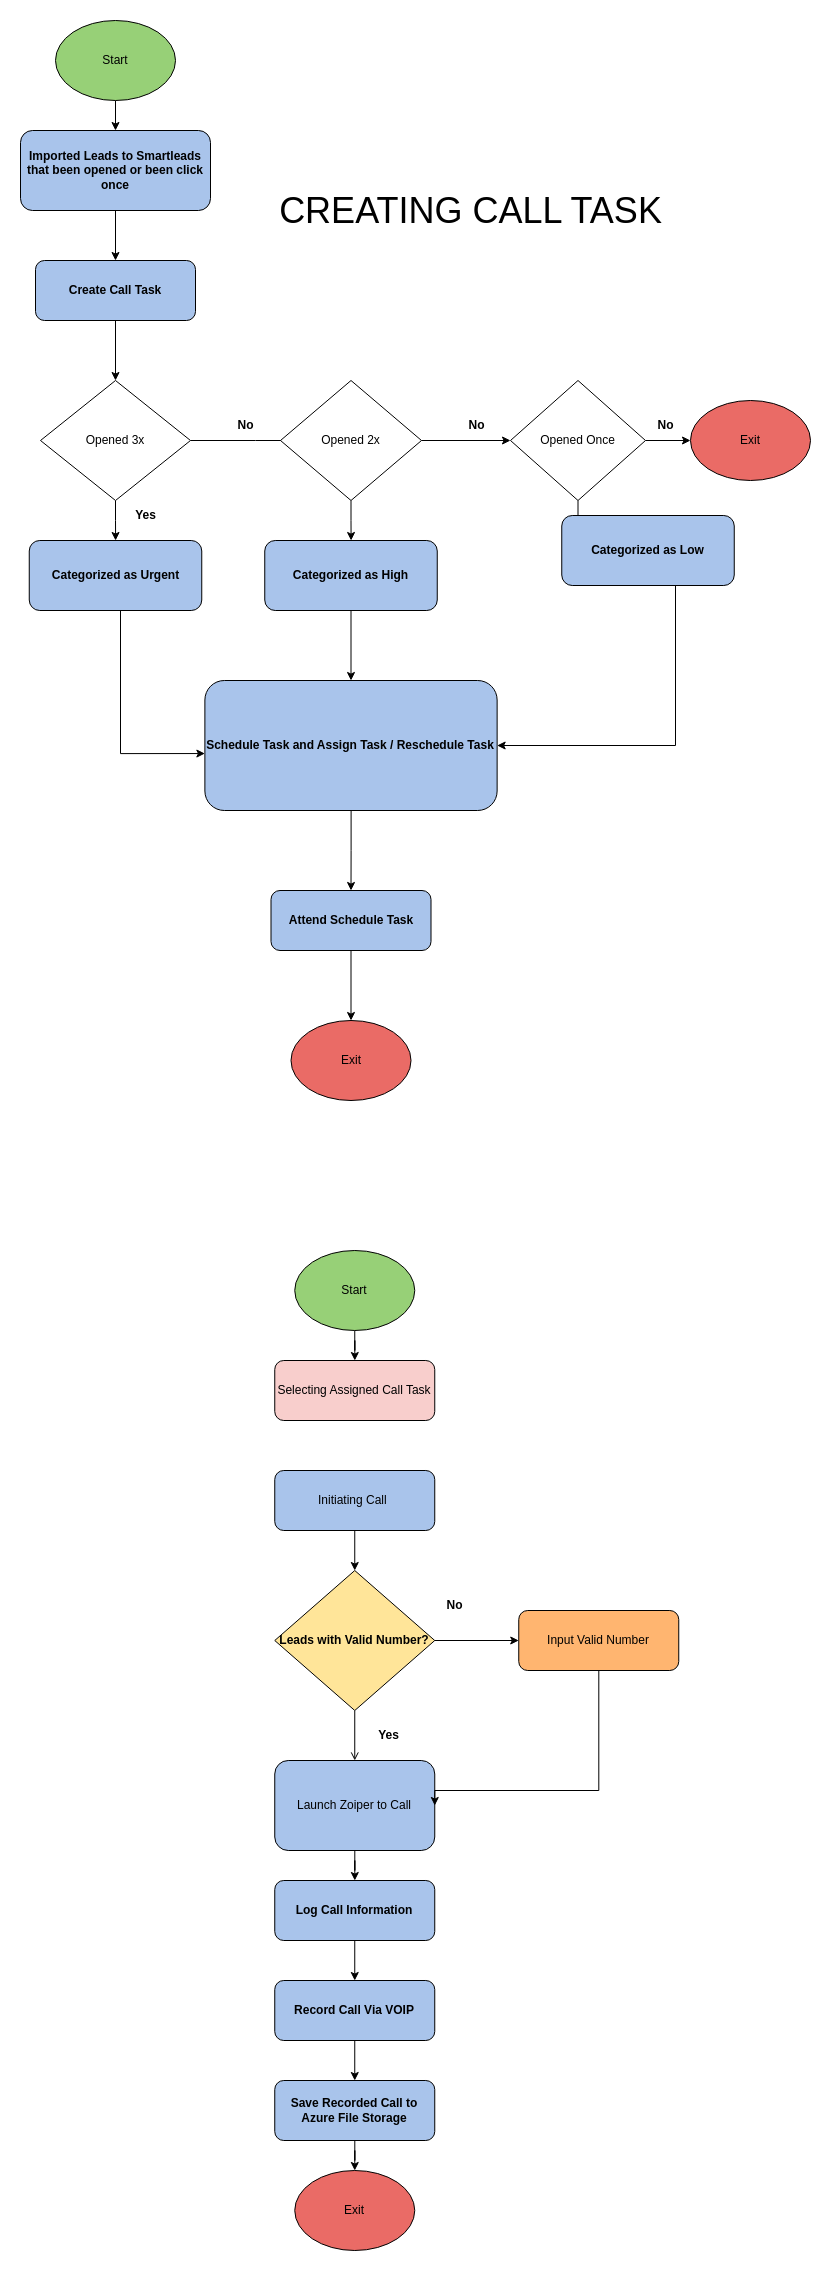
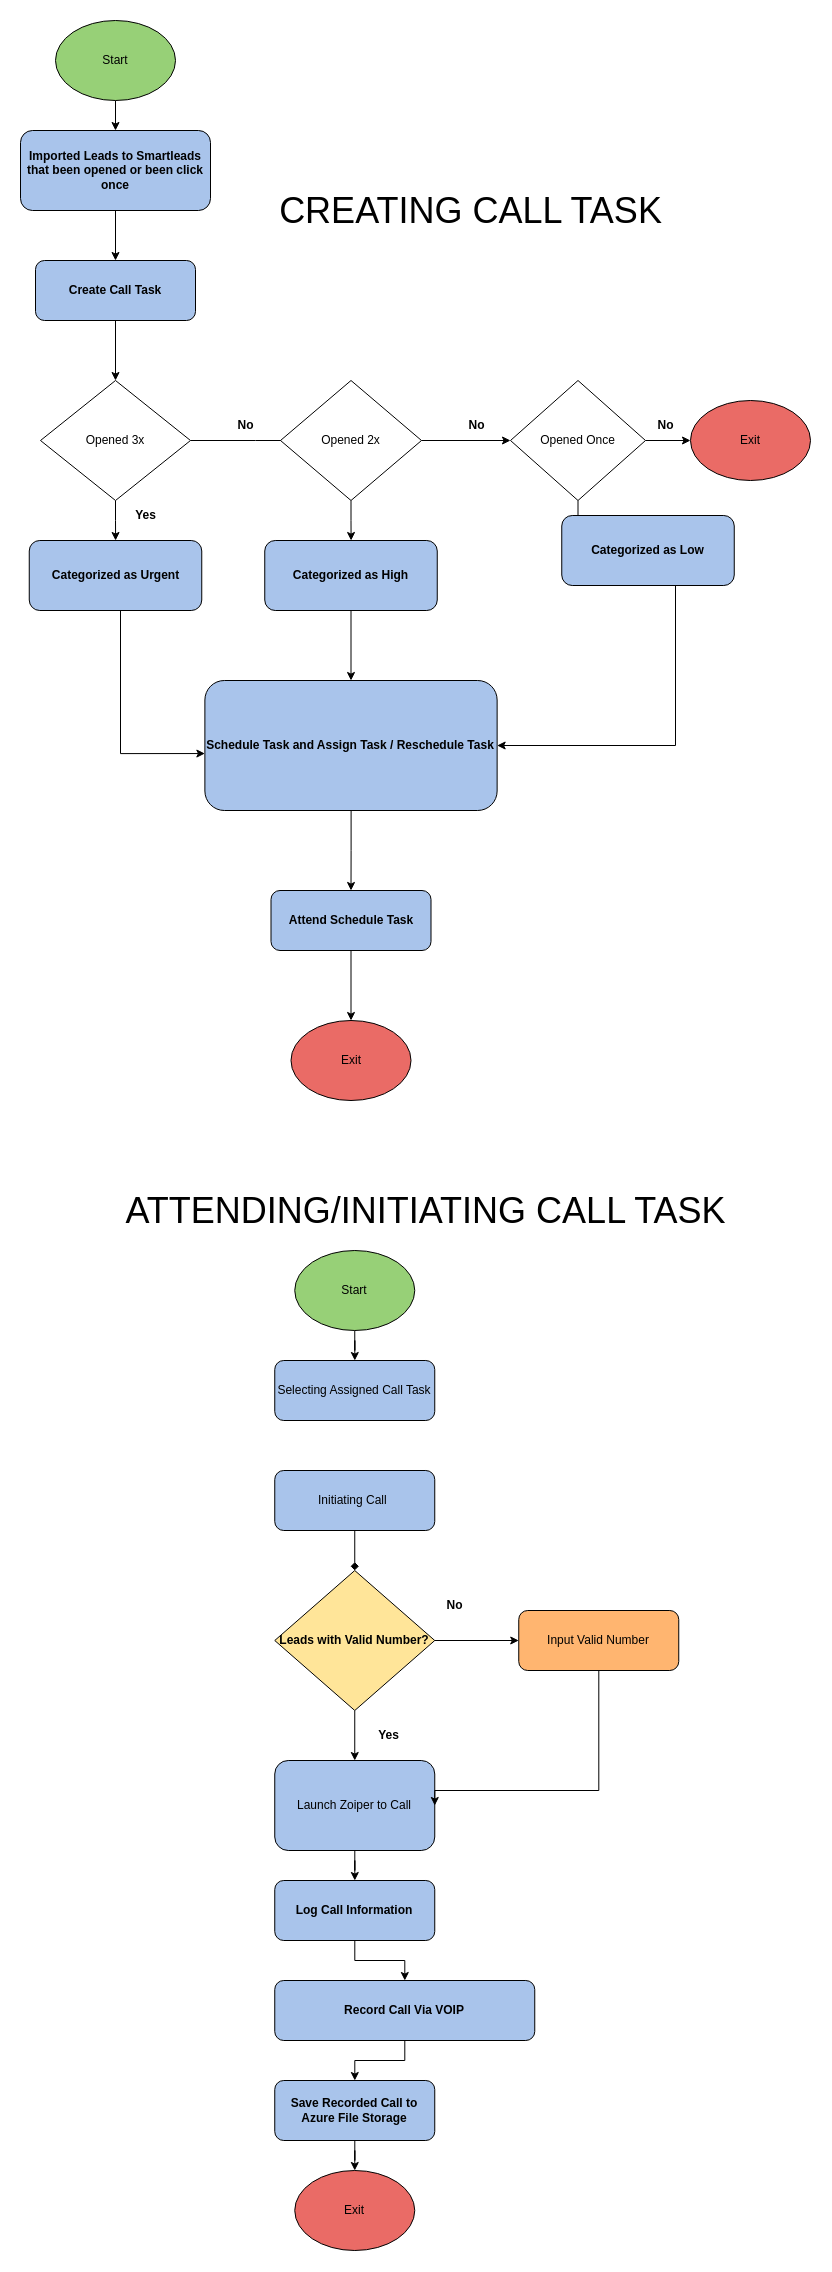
none -> (426, 1211)
(355, 1391) -> (355, 1391)
(355, 1562) -> (355, 1561)
(355, 1754) -> (355, 1752)
(355, 2011) -> (405, 2011)
